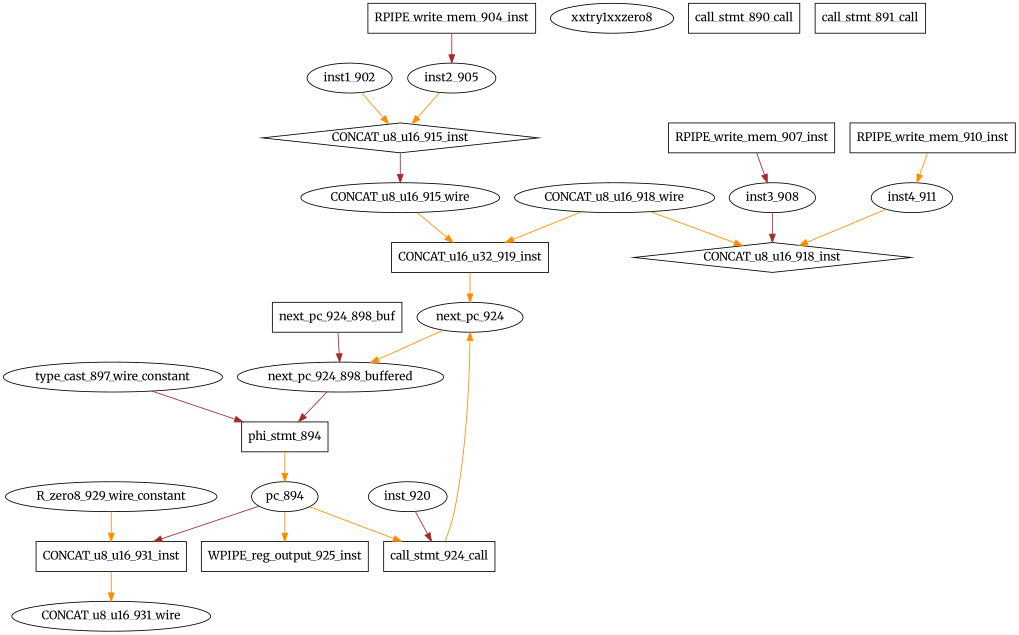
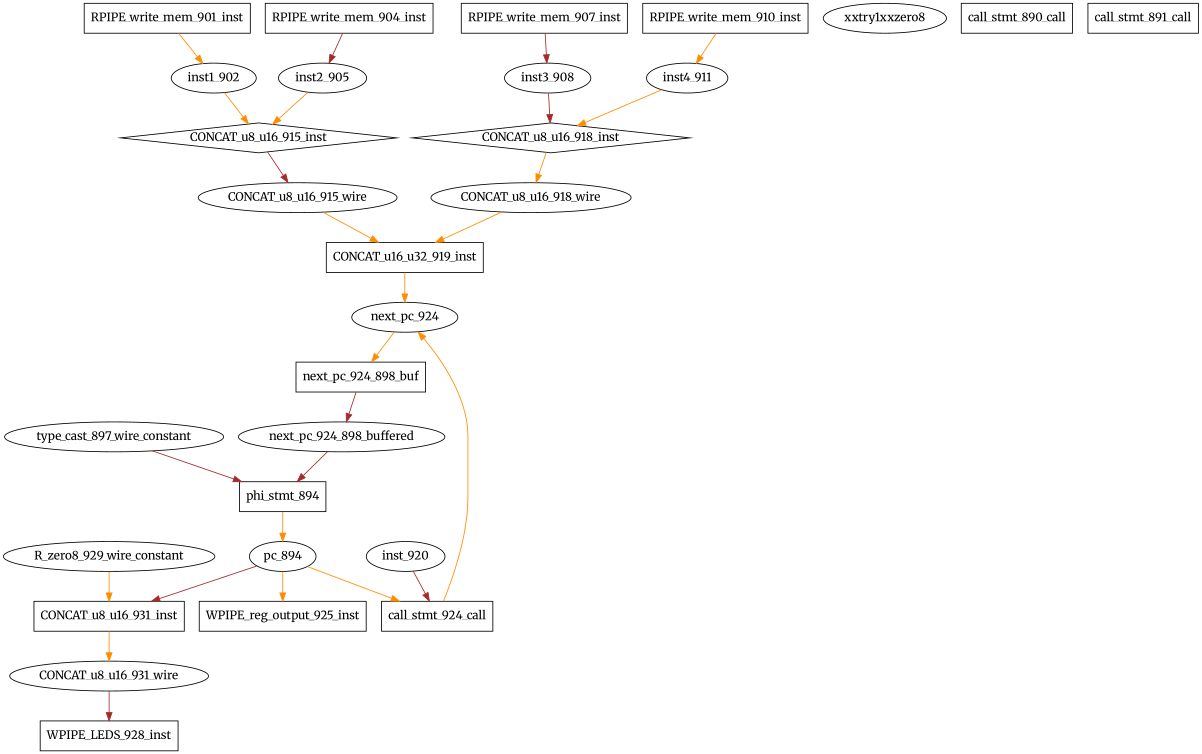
none -> (167, 18)
(692, 227) -> (543, 163)
(411, 345) -> (385, 344)
none -> (109, 736)
